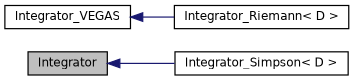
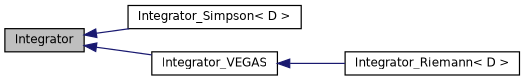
none -> (124, 51)
